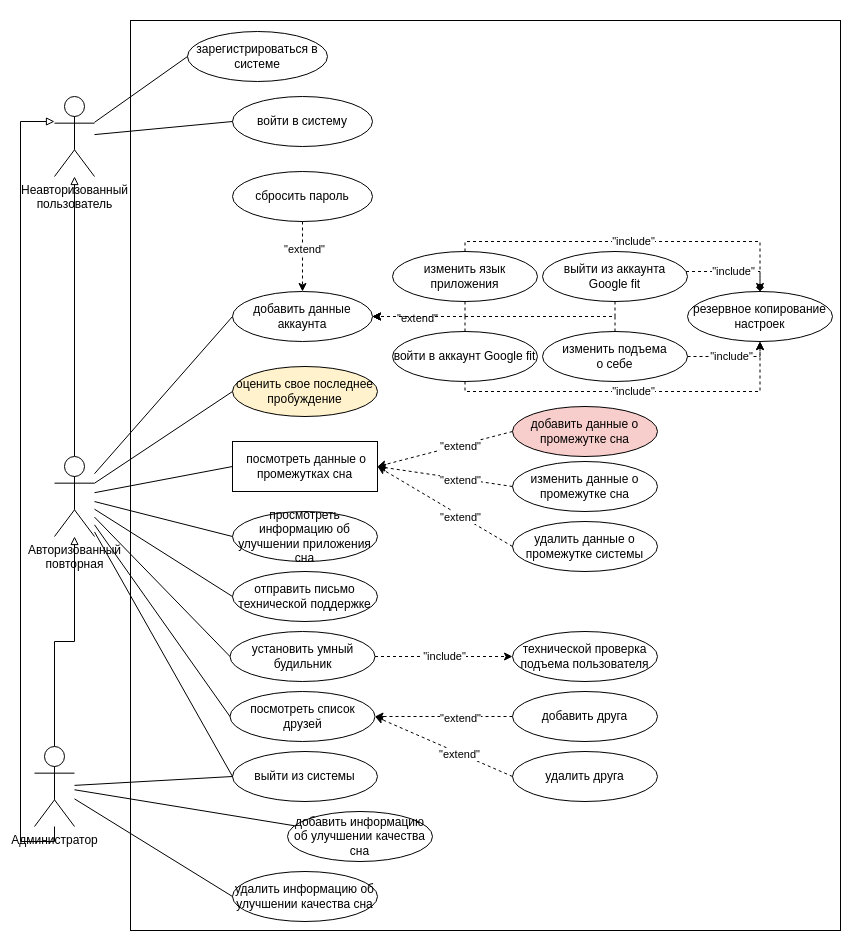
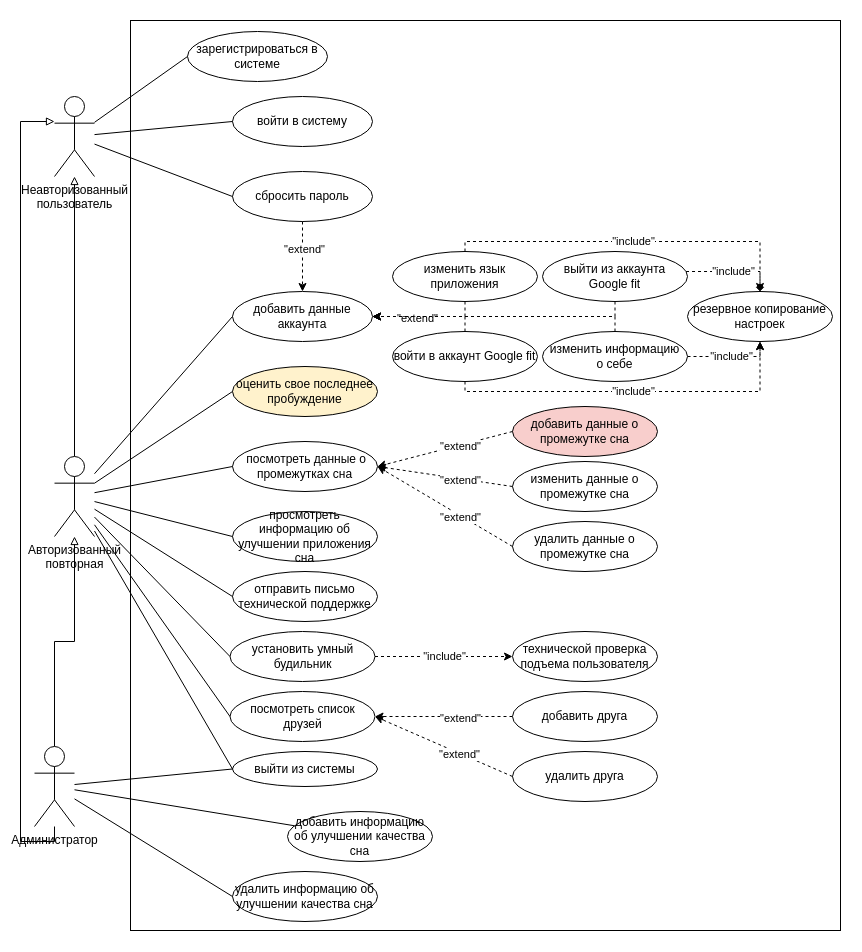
none -> (164, 170)
(615, 357) -> (615, 357)
(305, 467) -> (305, 467)
(585, 547) -> (585, 547)
(305, 777) -> (305, 769)
